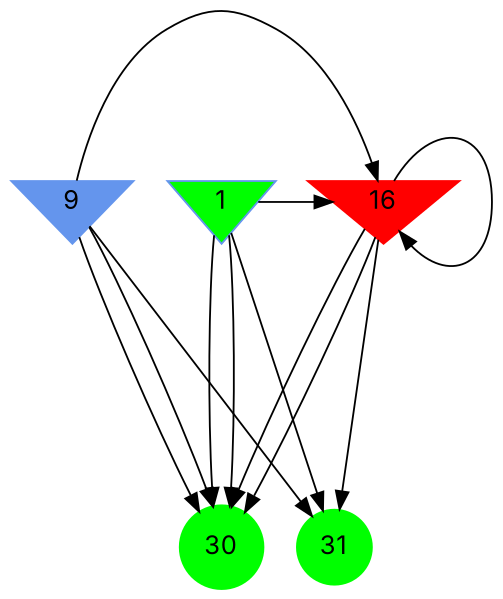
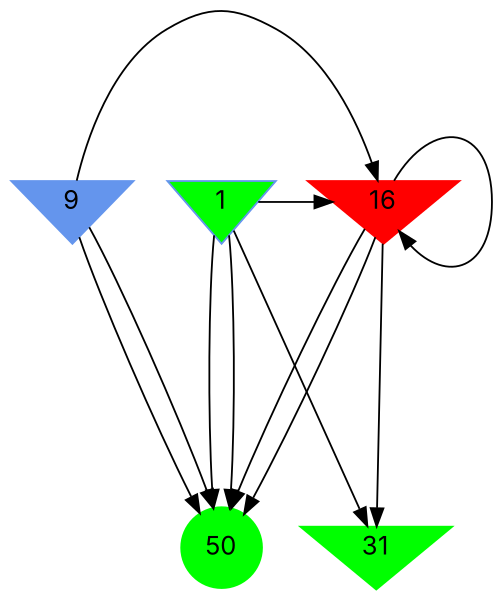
(195, 364) -> none
(222, 547) -> (222, 548)
(334, 547) -> (376, 548)
